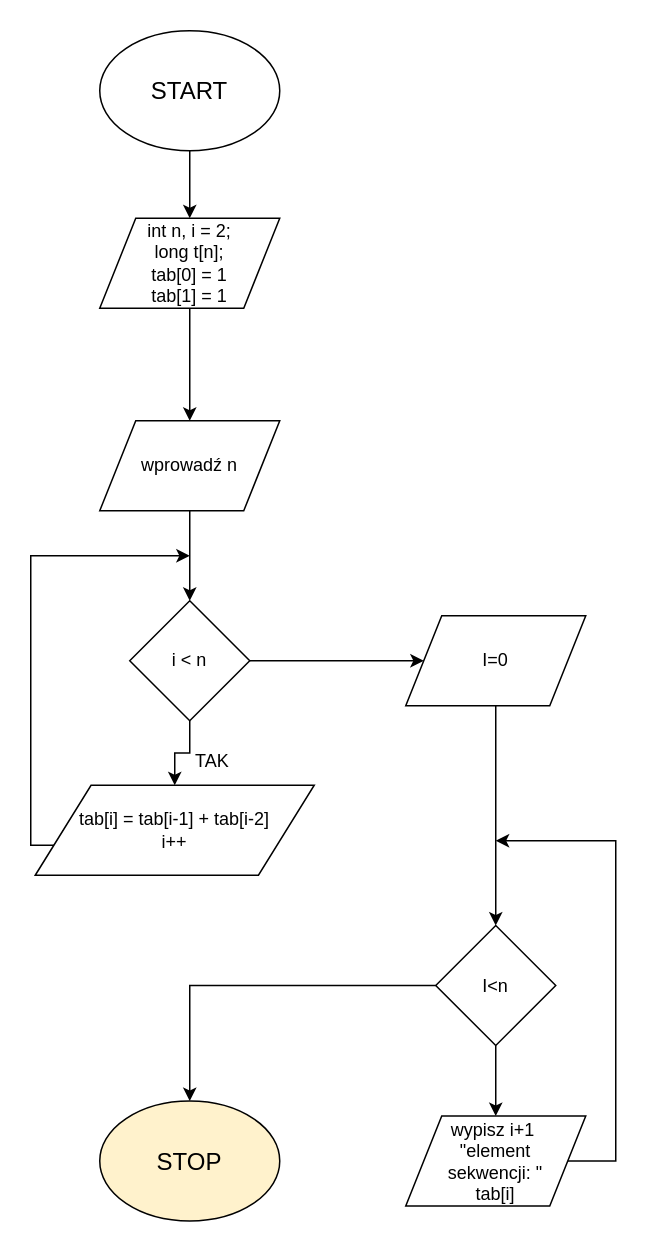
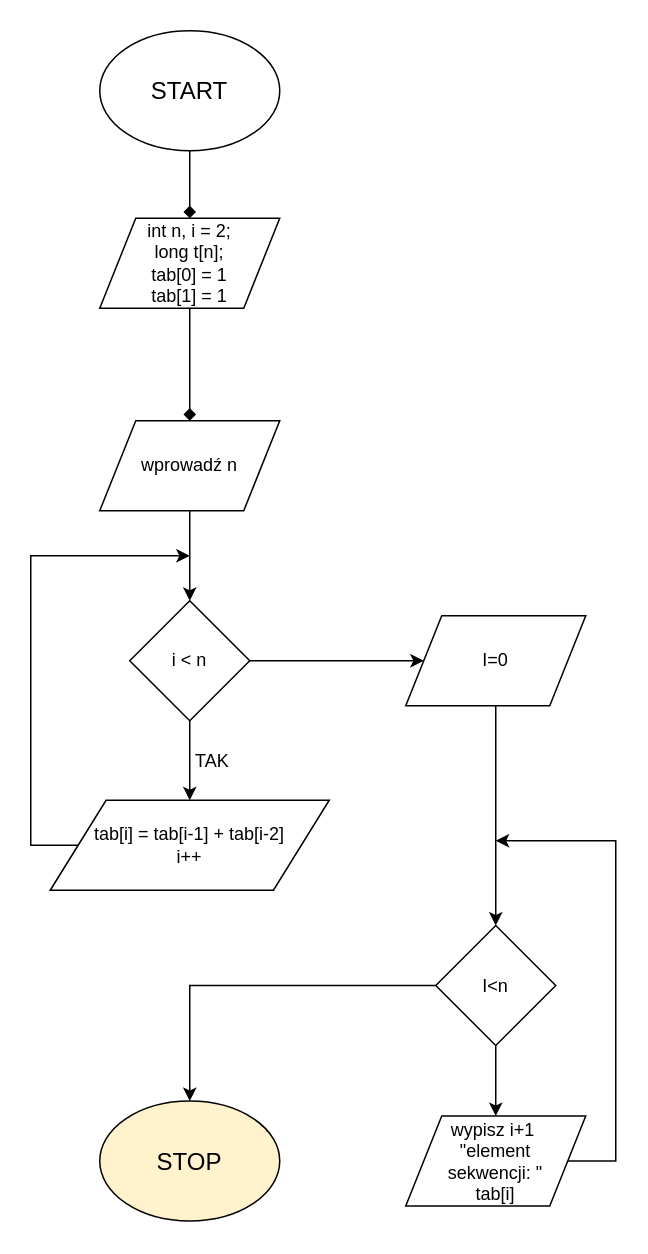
(190, 207) -> (190, 206)
(190, 409) -> (190, 408)
(175, 830) -> (190, 845)
